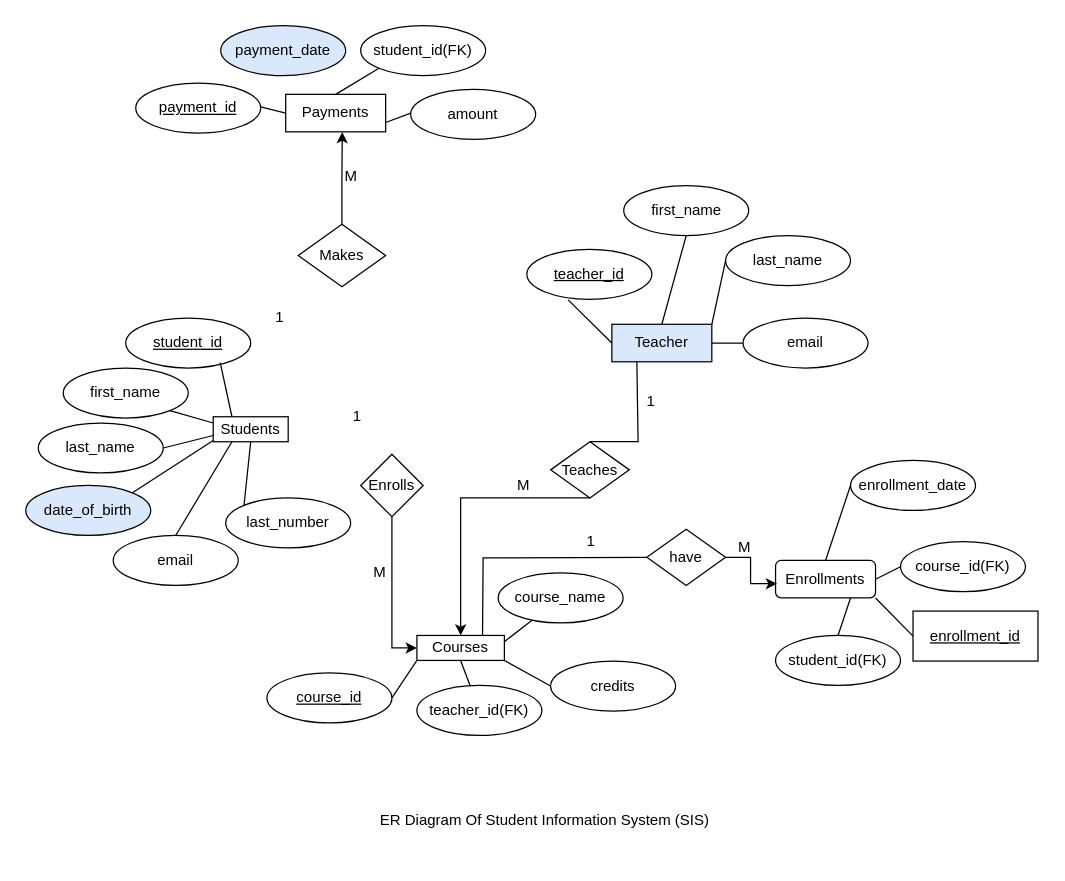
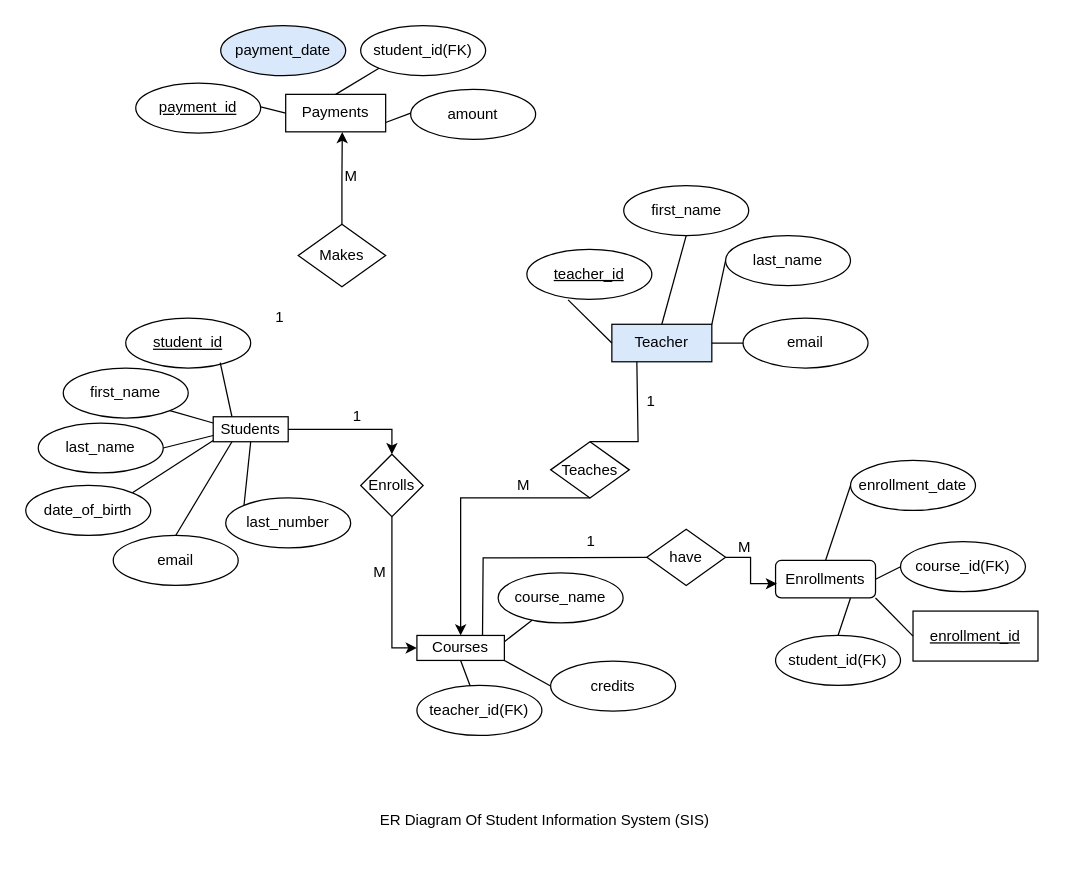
none -> (349, 429)
(88, 511) -> (88, 511)
(405, 679) -> none
(329, 698) -> none
